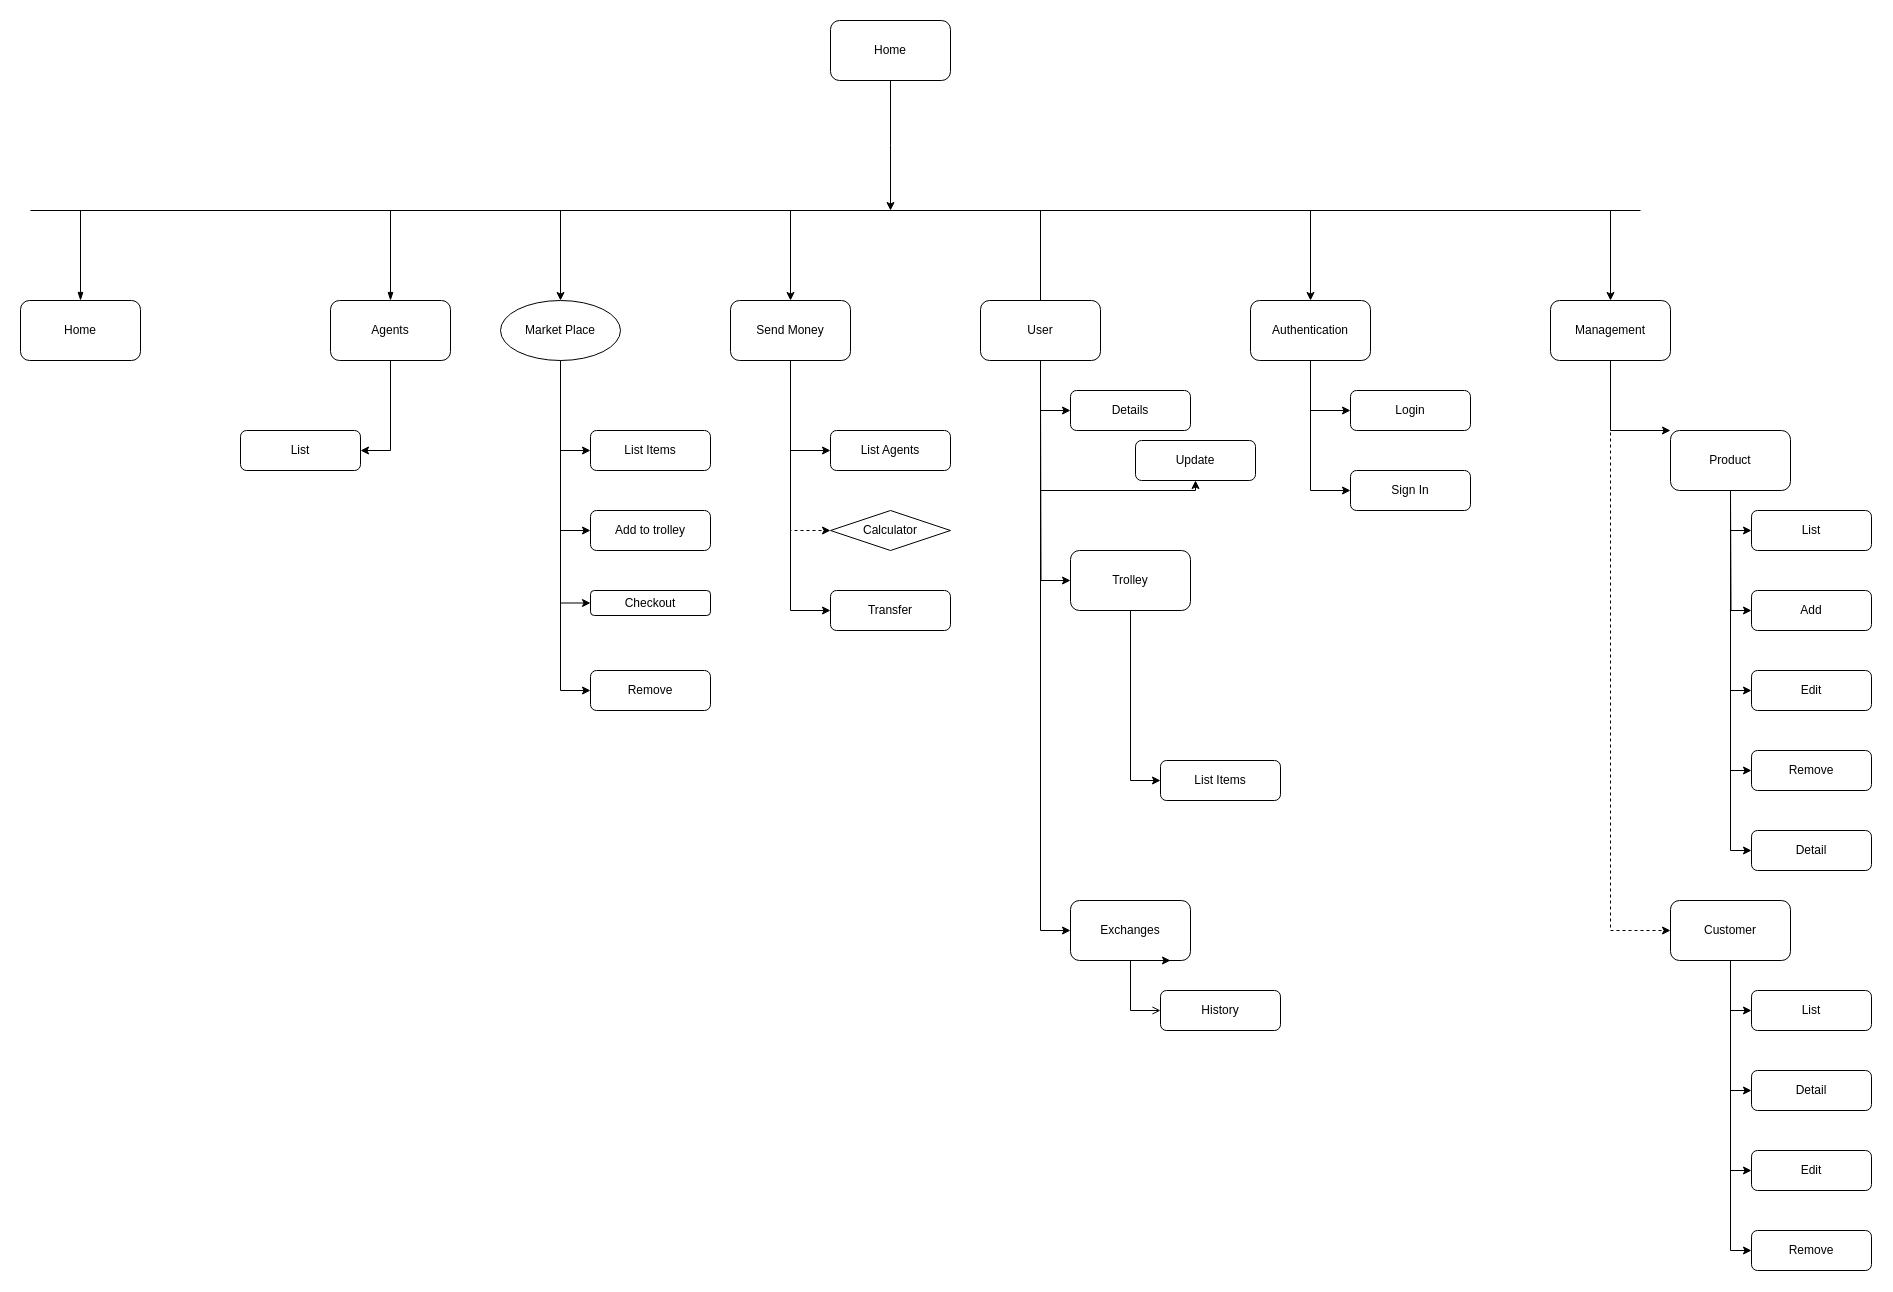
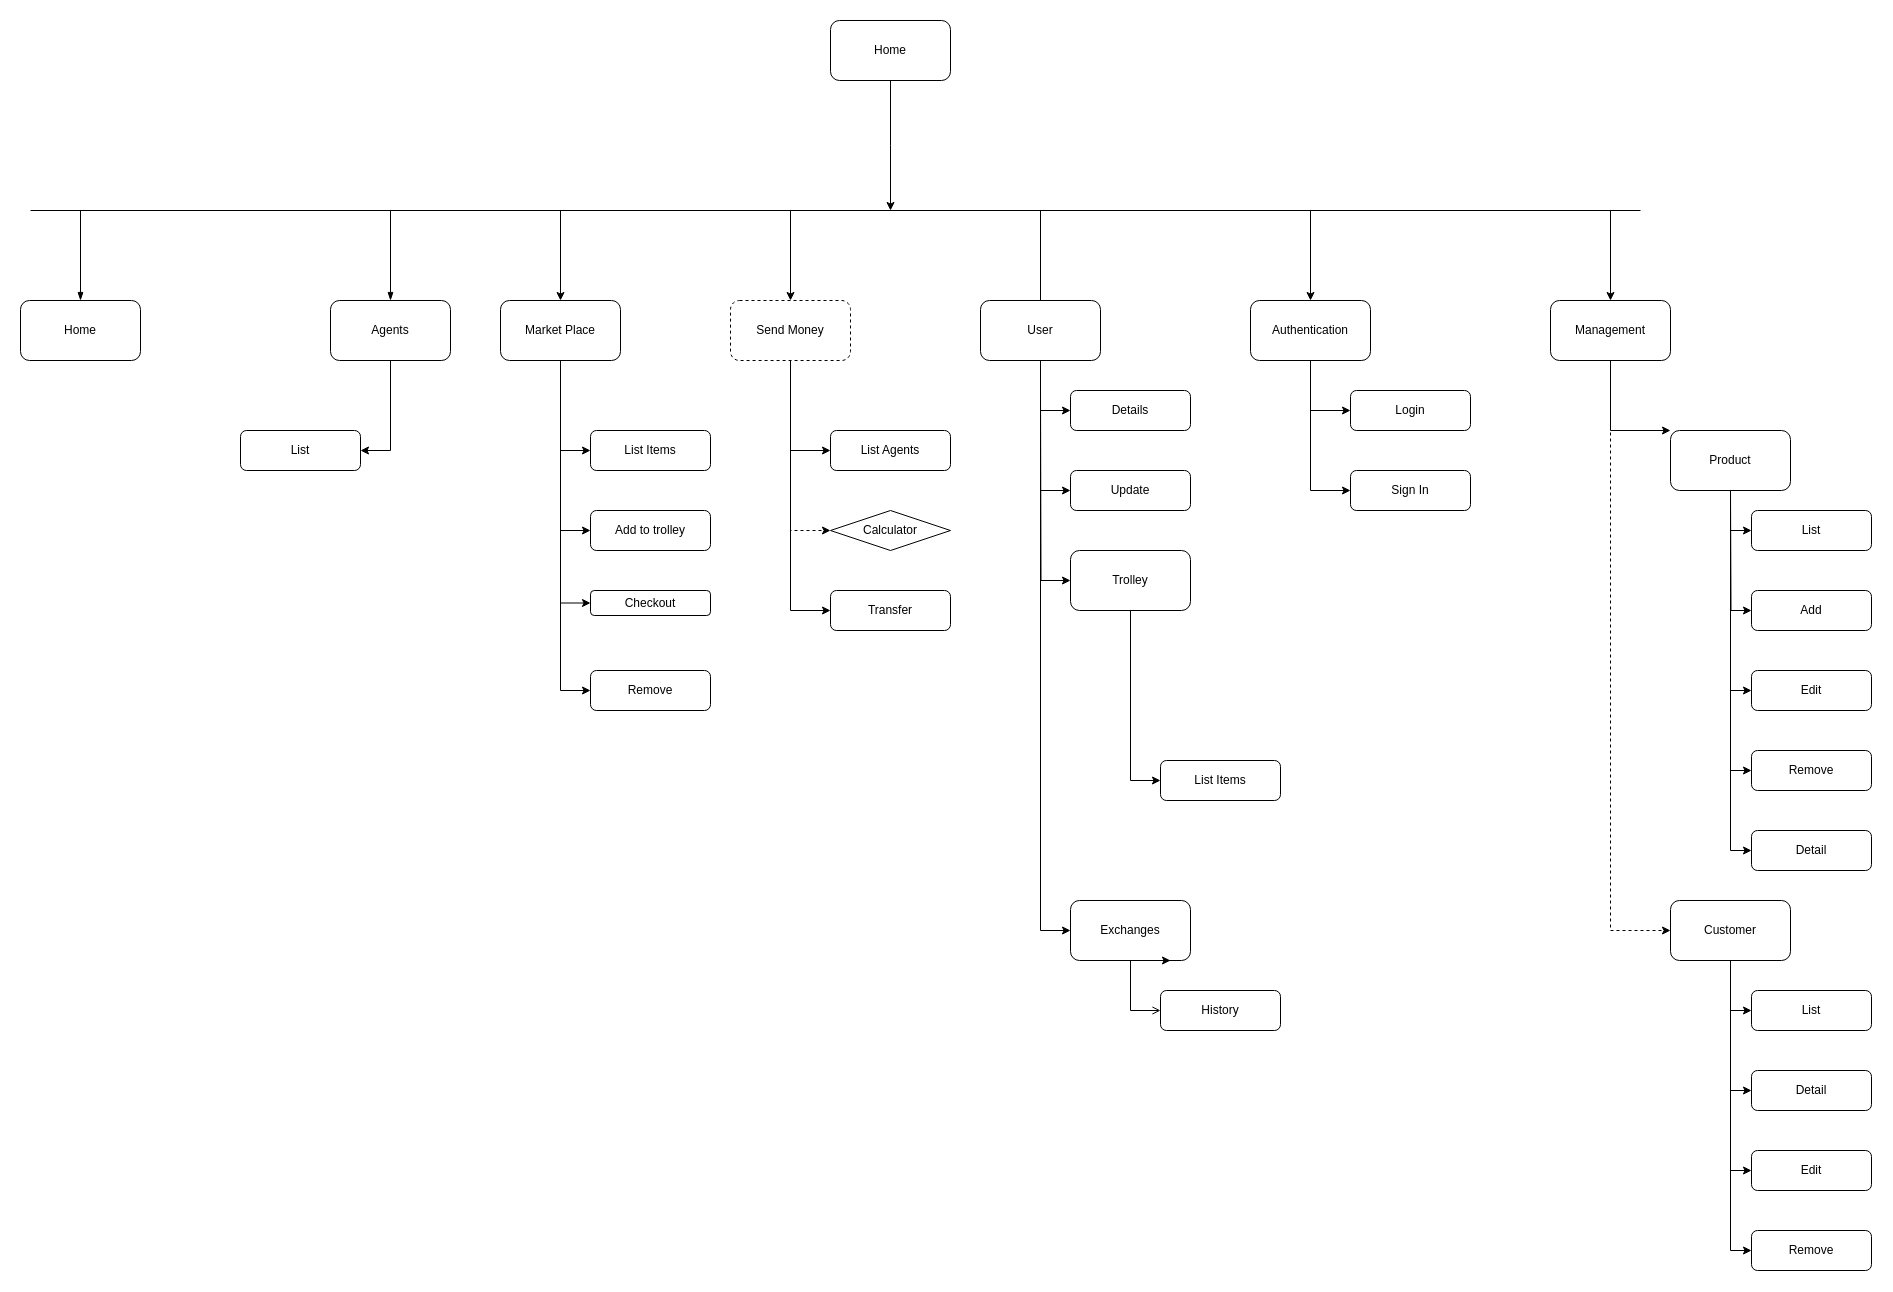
(561, 331) -> (561, 331)
(791, 331) -> (791, 331)
(1196, 461) -> (1131, 491)
